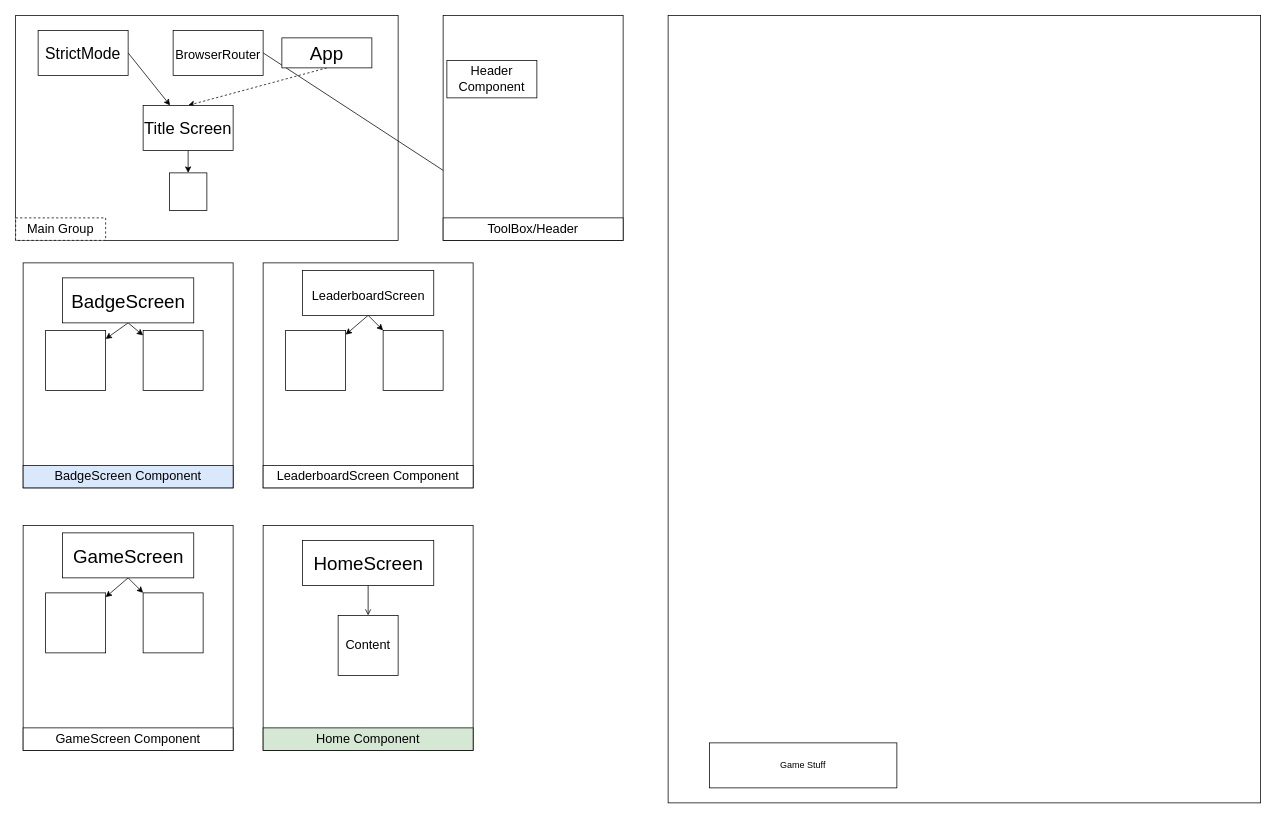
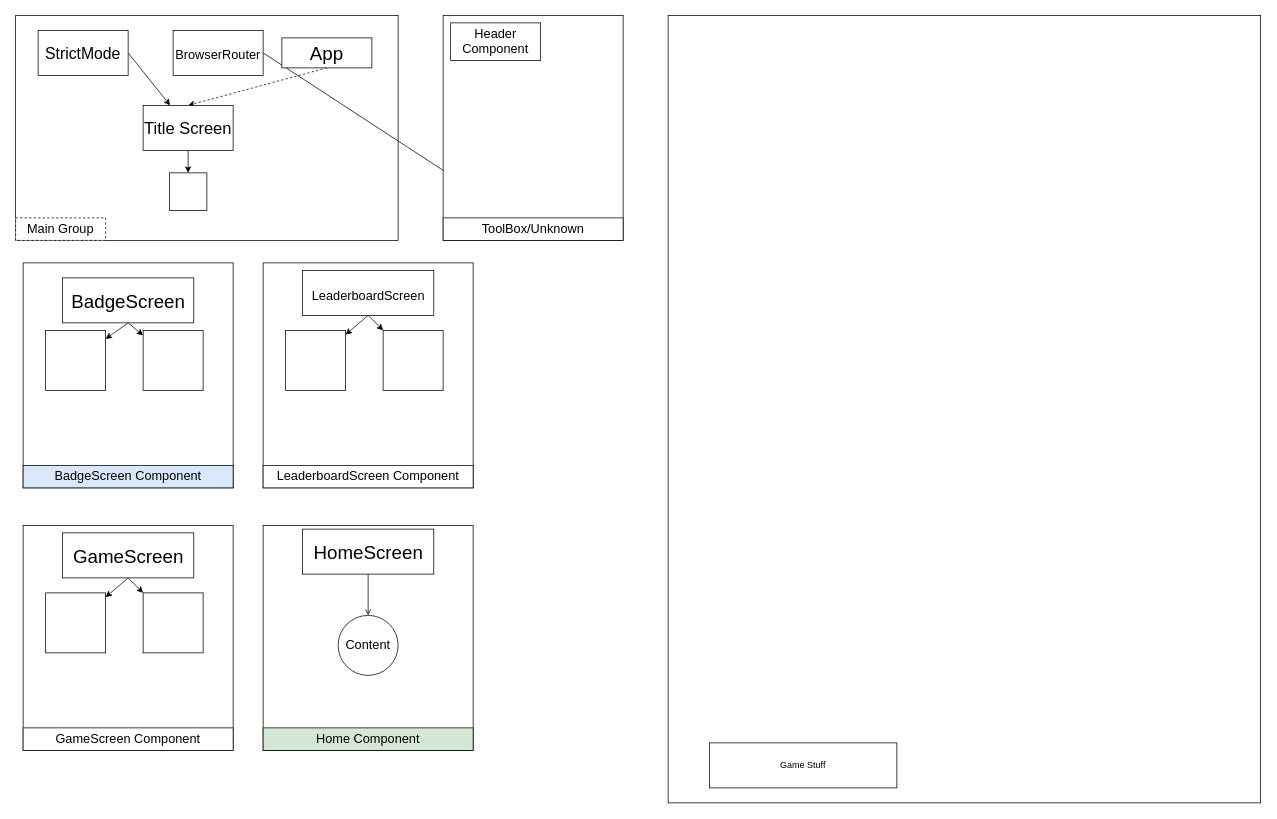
(492, 79) -> (495, 42)
(533, 229) -> (533, 229)
(368, 563) -> (368, 552)
(368, 645) -> (368, 645)
